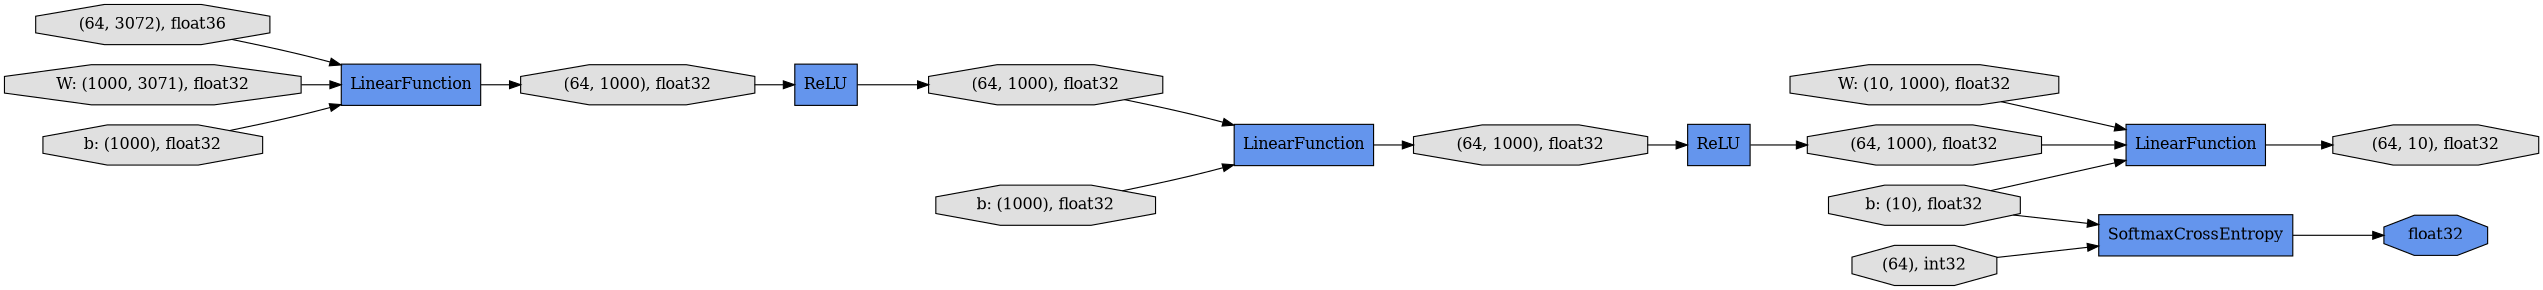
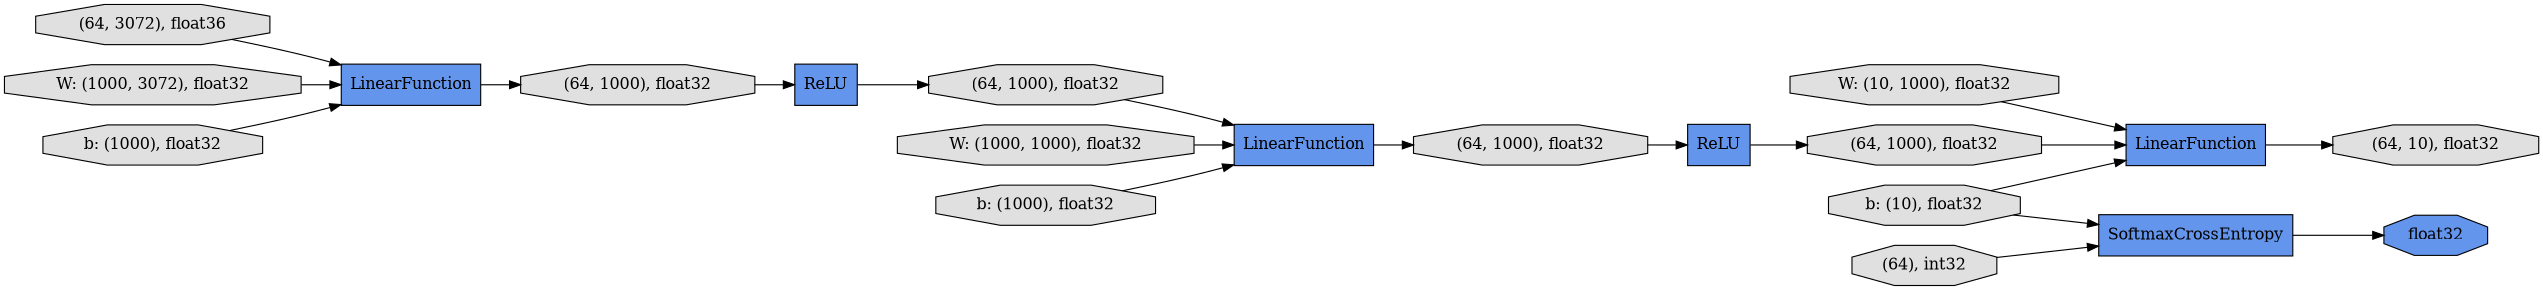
(153, 85) -> (153, 85)
none -> (1046, 145)
